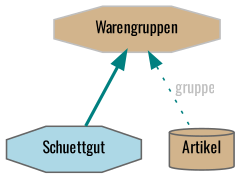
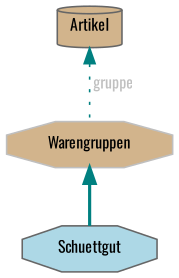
(174, 97) -> (90, 93)
